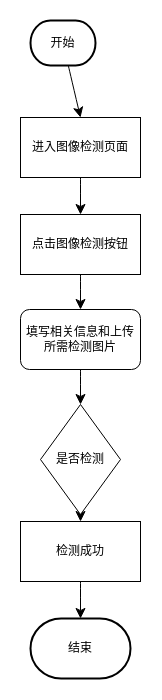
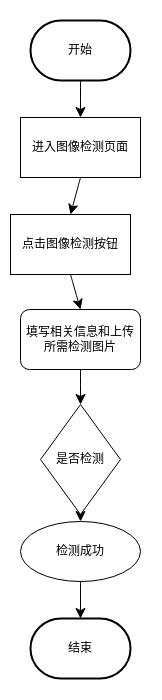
(63, 43) -> (81, 51)
(81, 245) -> (71, 245)
(81, 552) -> (81, 552)
